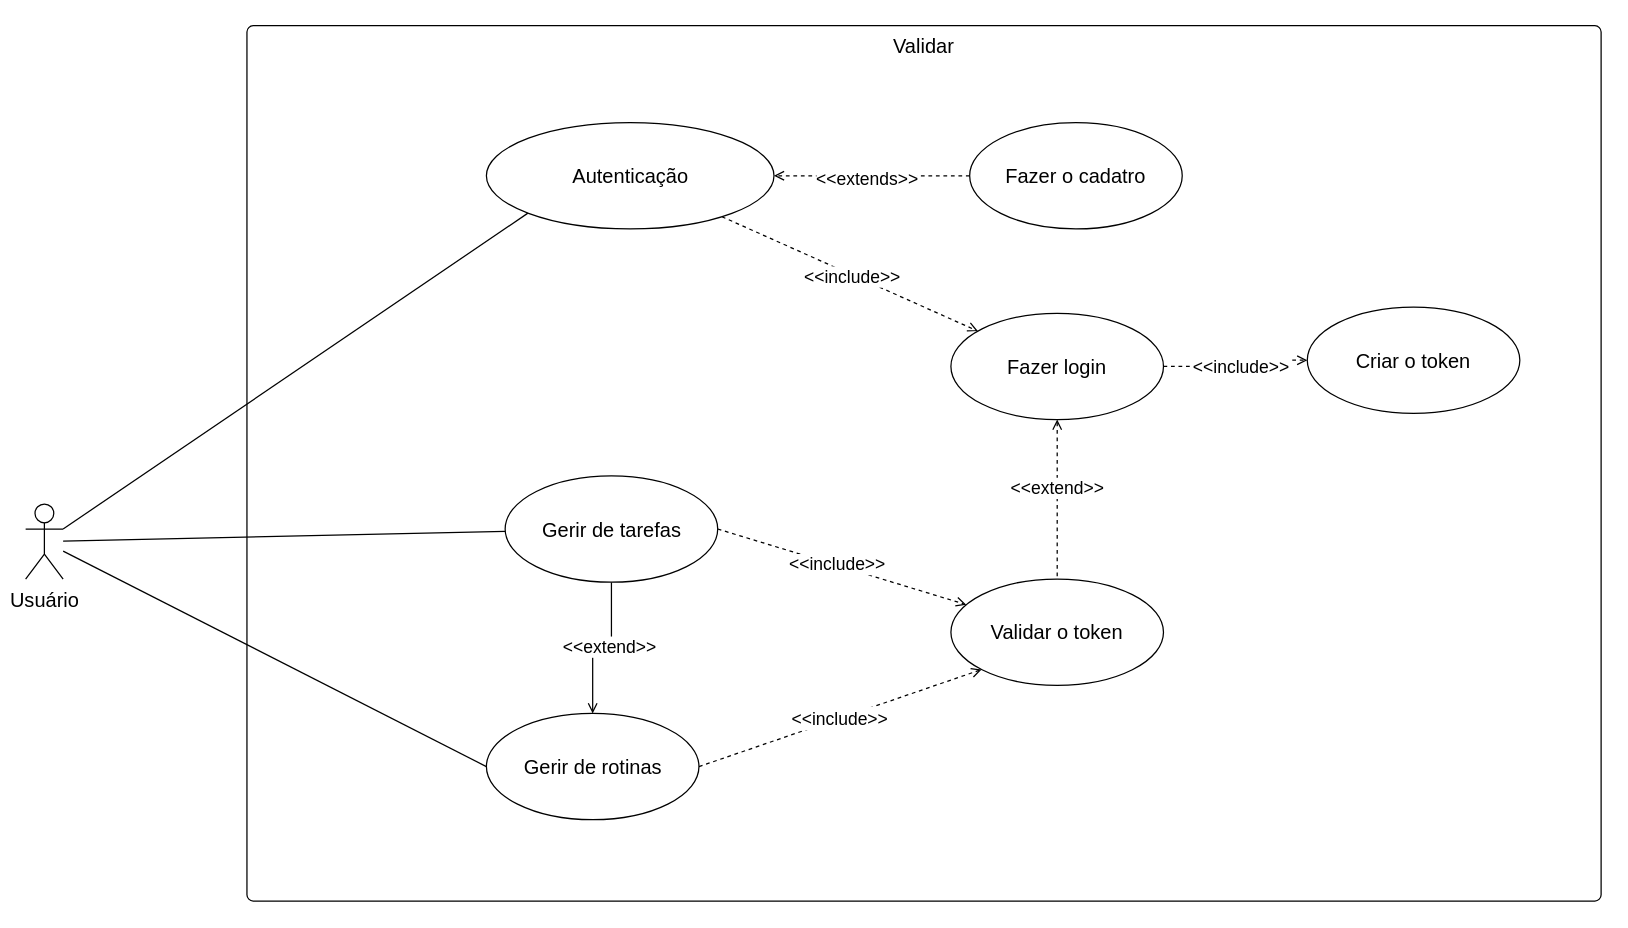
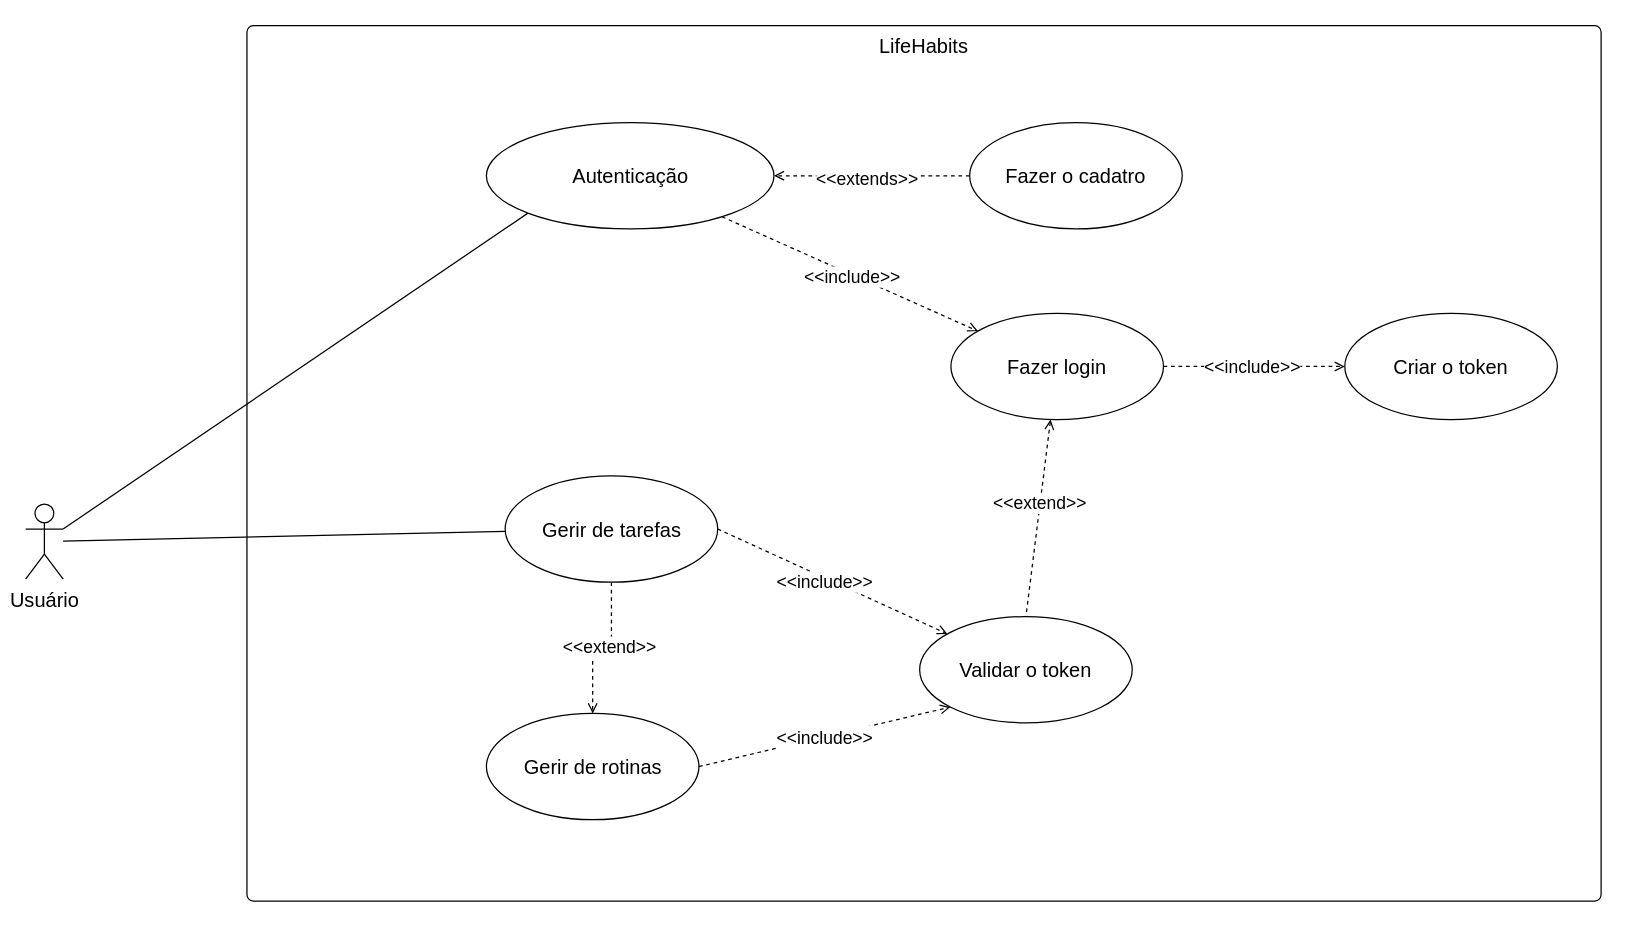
(924, 46) -> (924, 46)
(1413, 360) -> (1451, 366)
(611, 610) -> (611, 610)
(1057, 632) -> (1026, 669)
(275, 659) -> none
